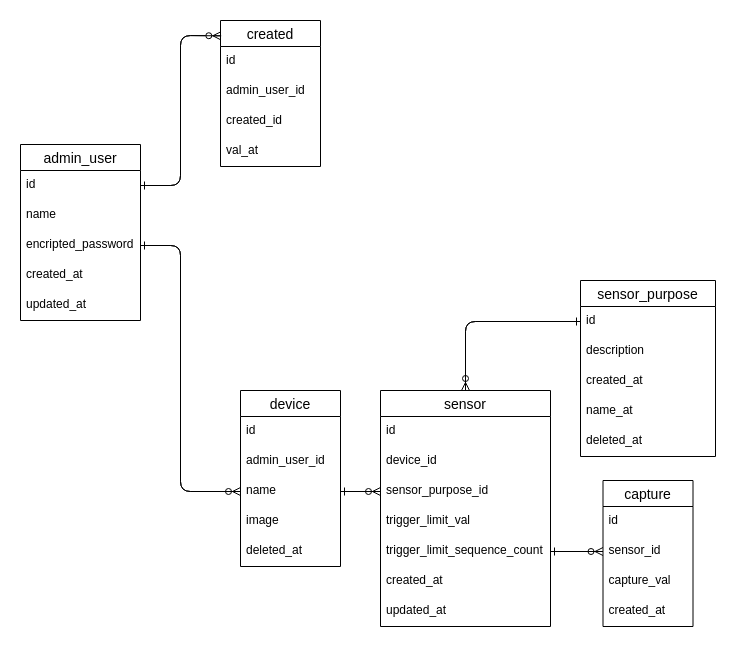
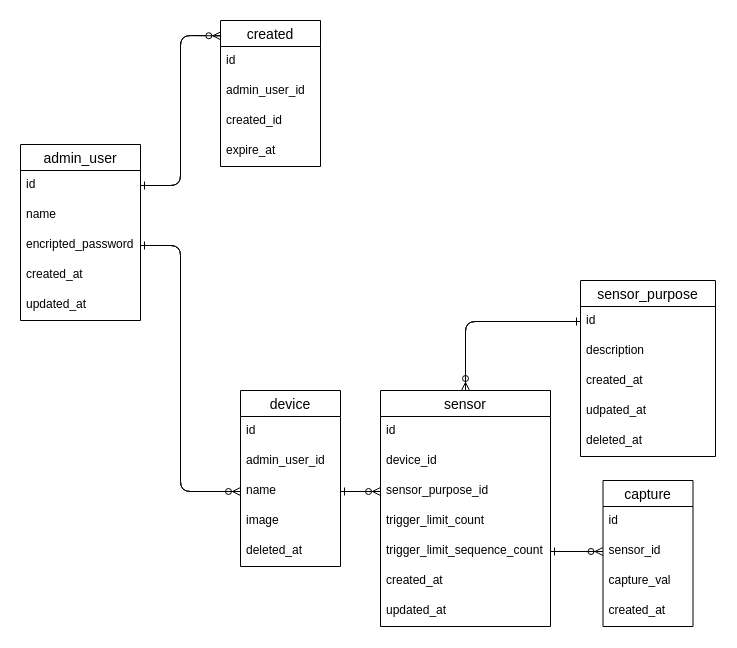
(245, 150) -> (255, 150)
(610, 410) -> (620, 410)
(435, 520) -> (444, 520)
